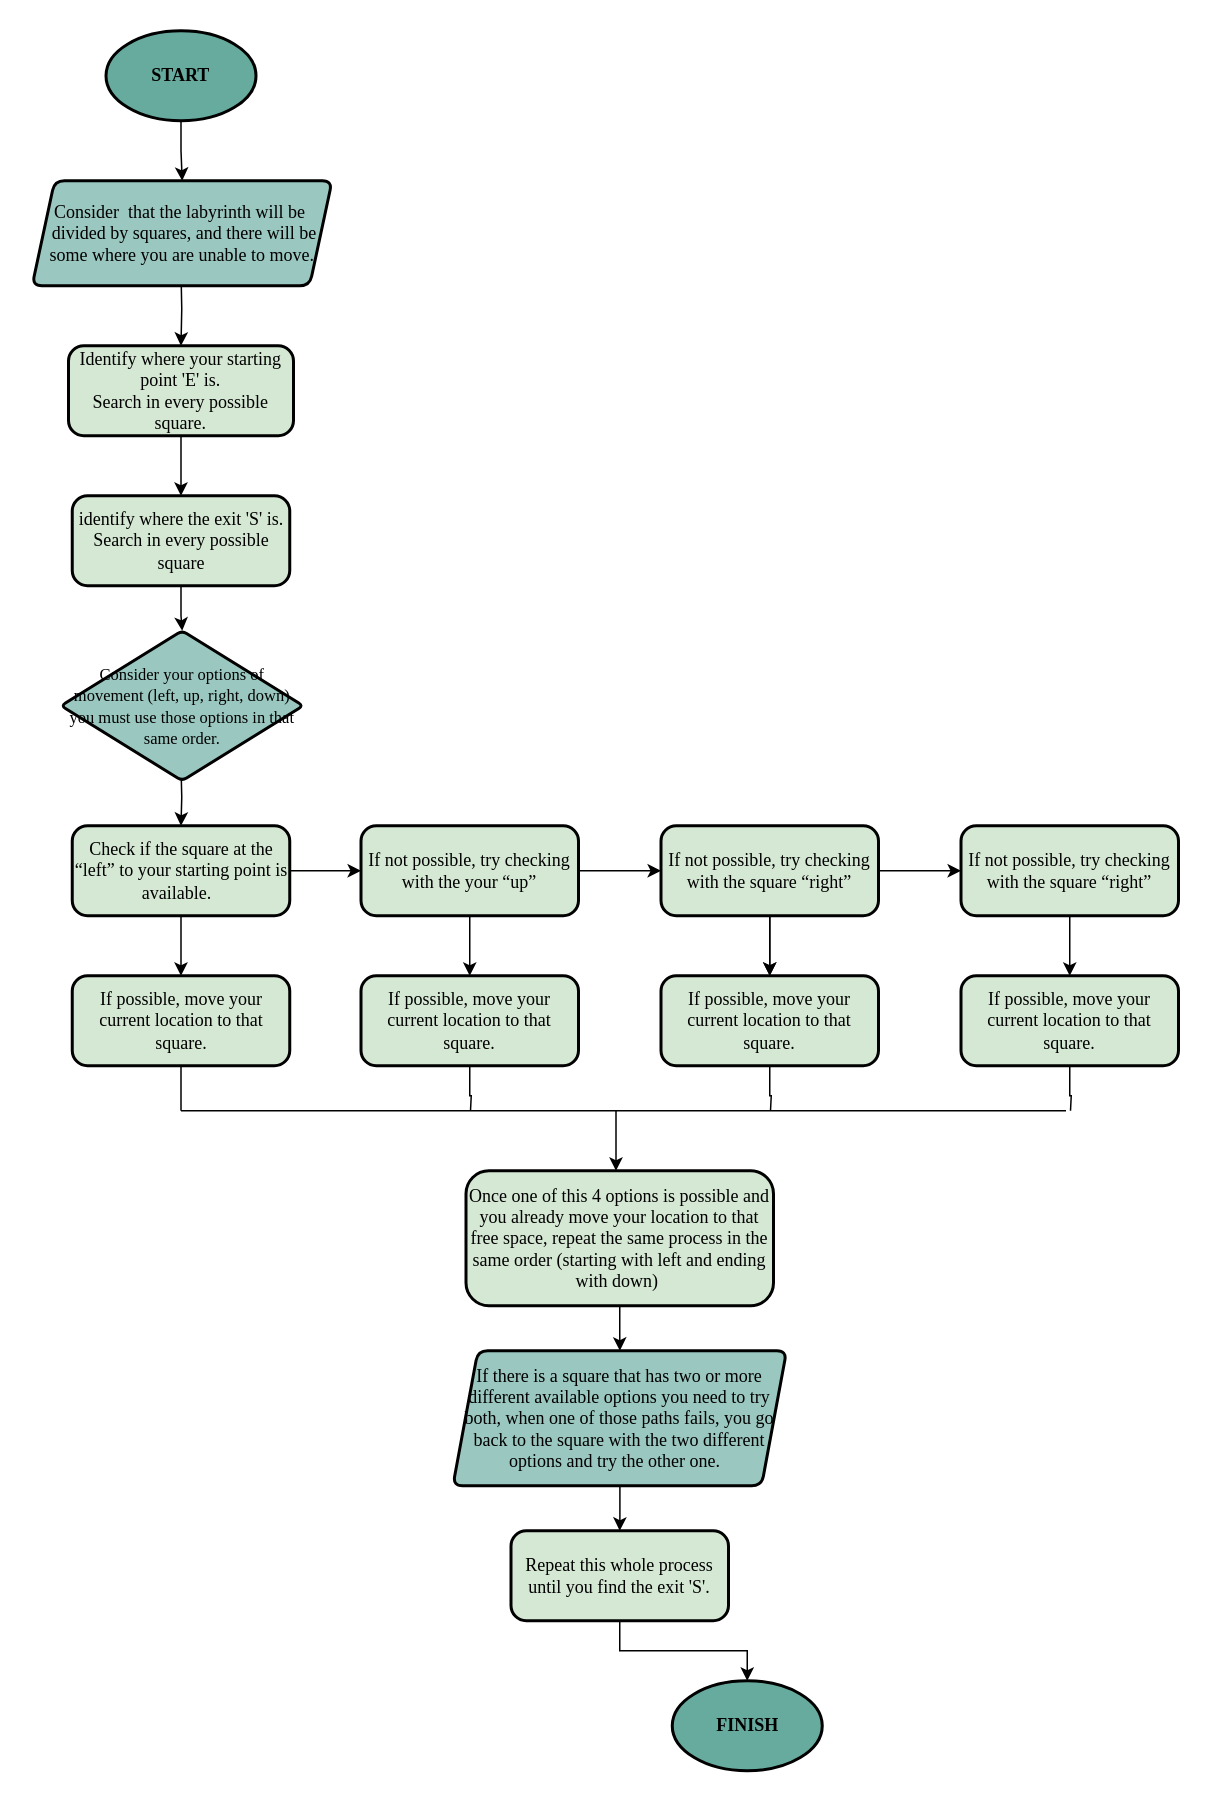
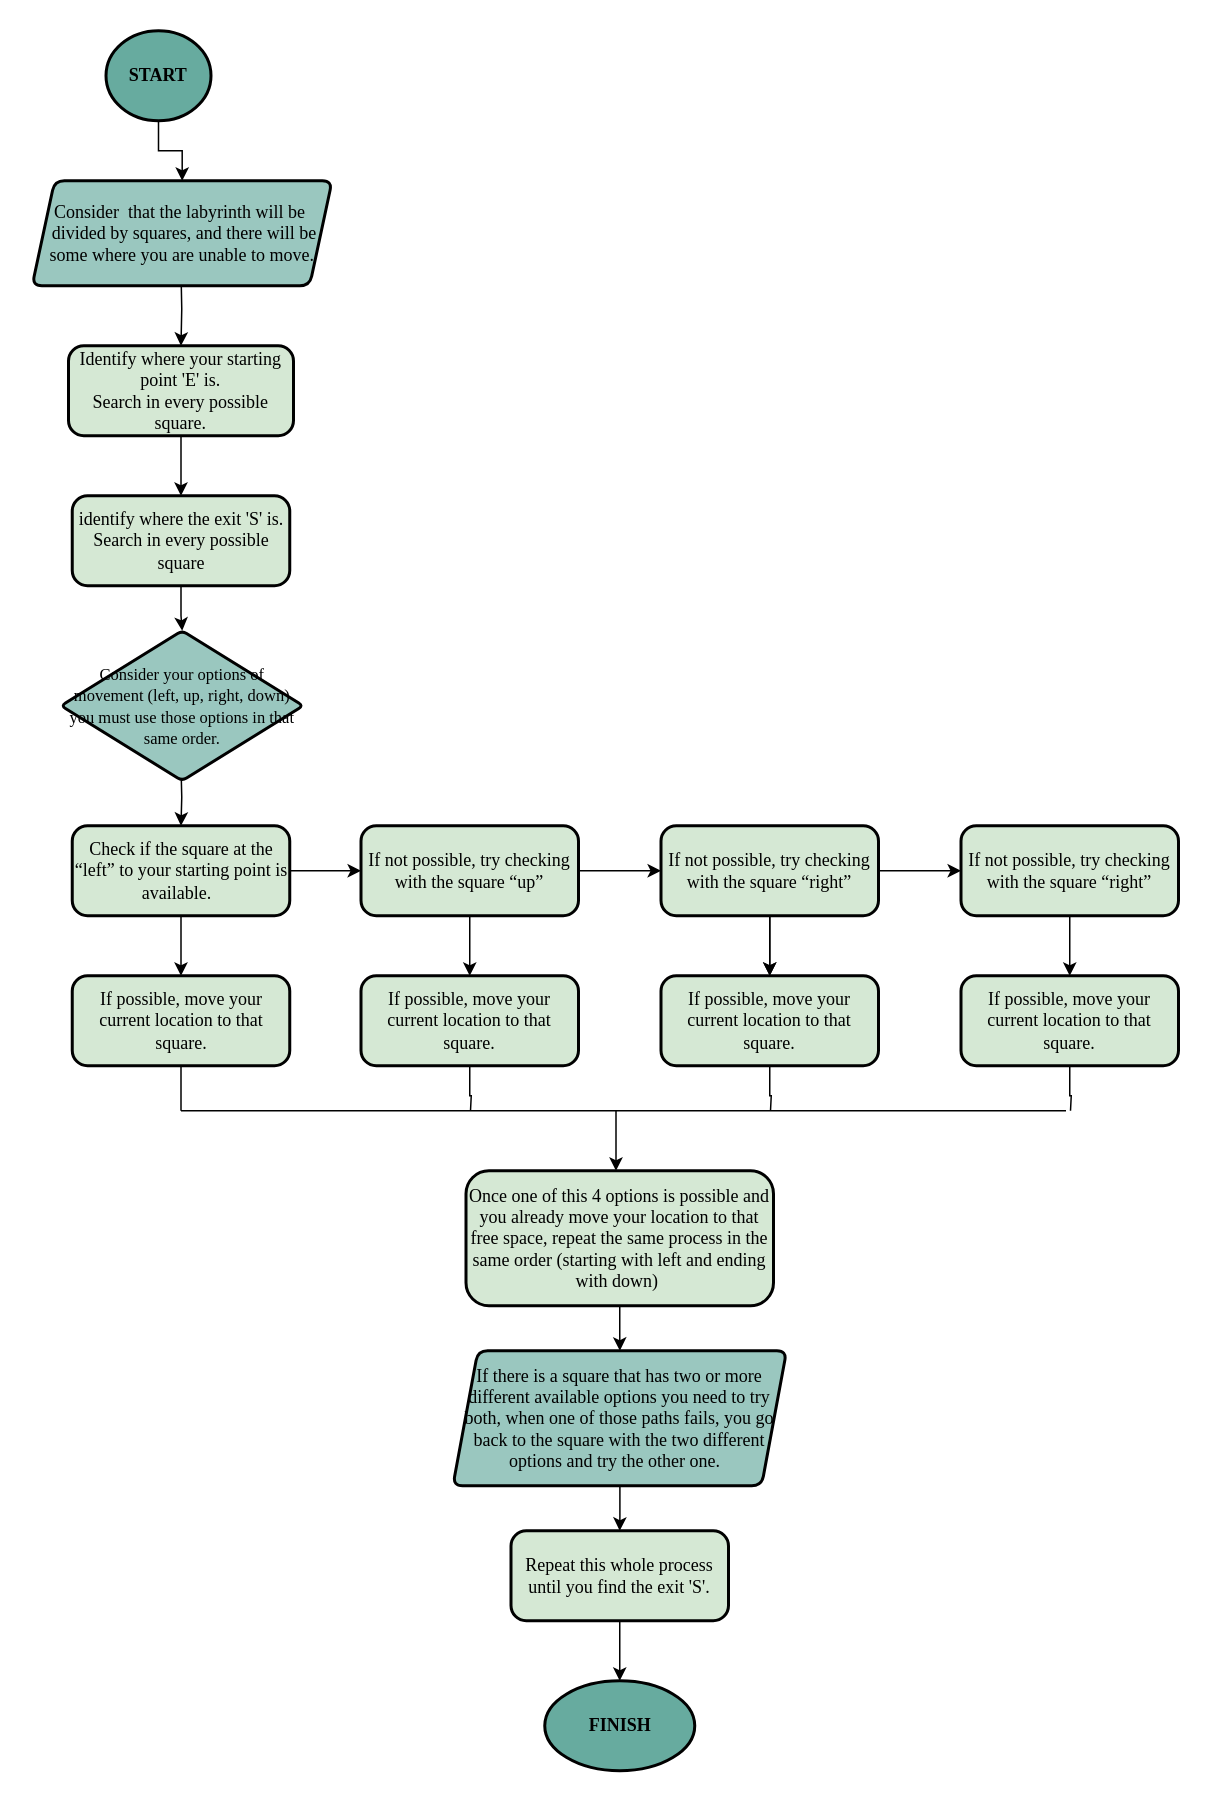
(181, 76) -> (158, 76)
(470, 871) -> (470, 871)
(747, 1726) -> (620, 1726)
